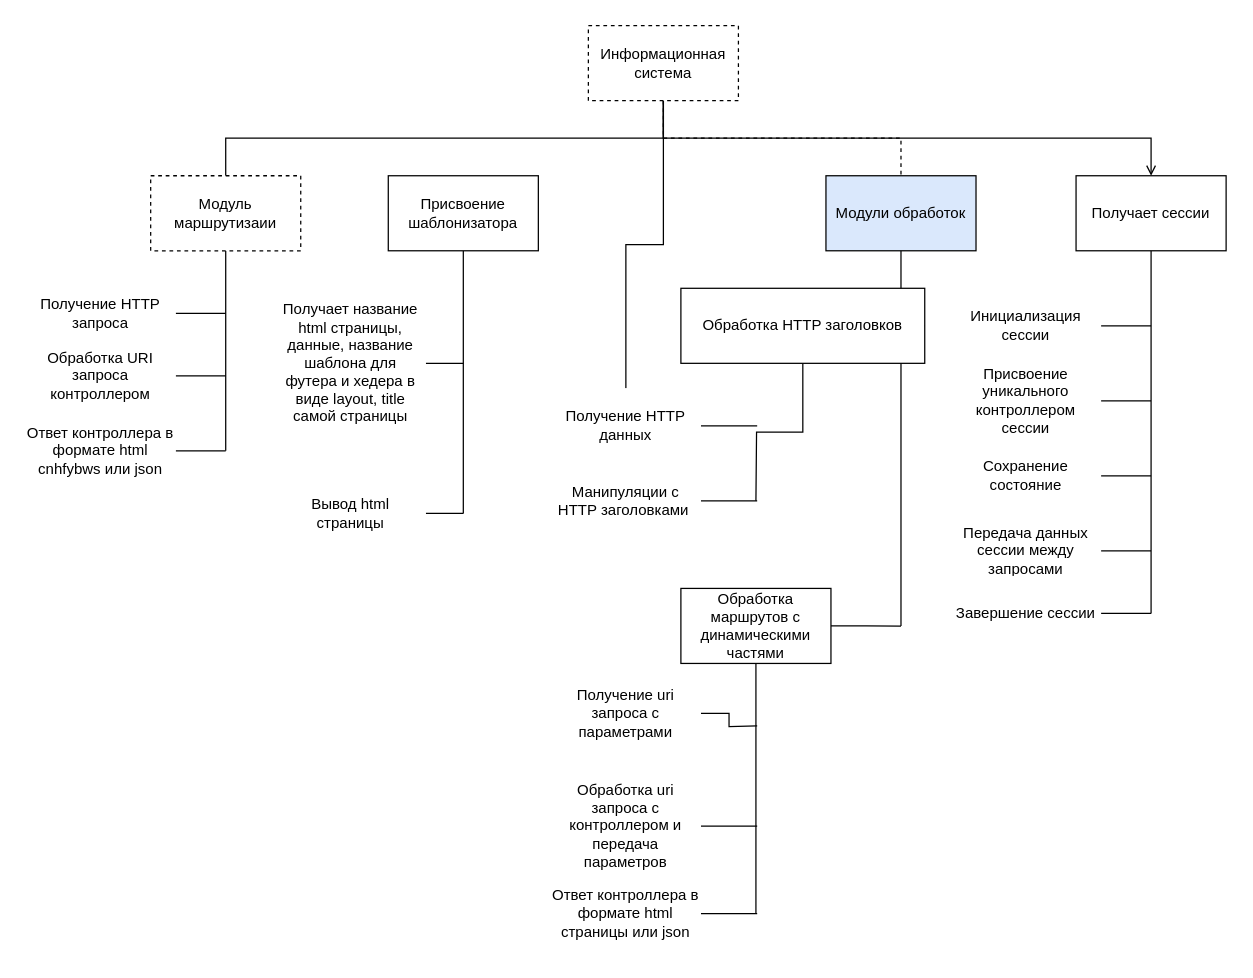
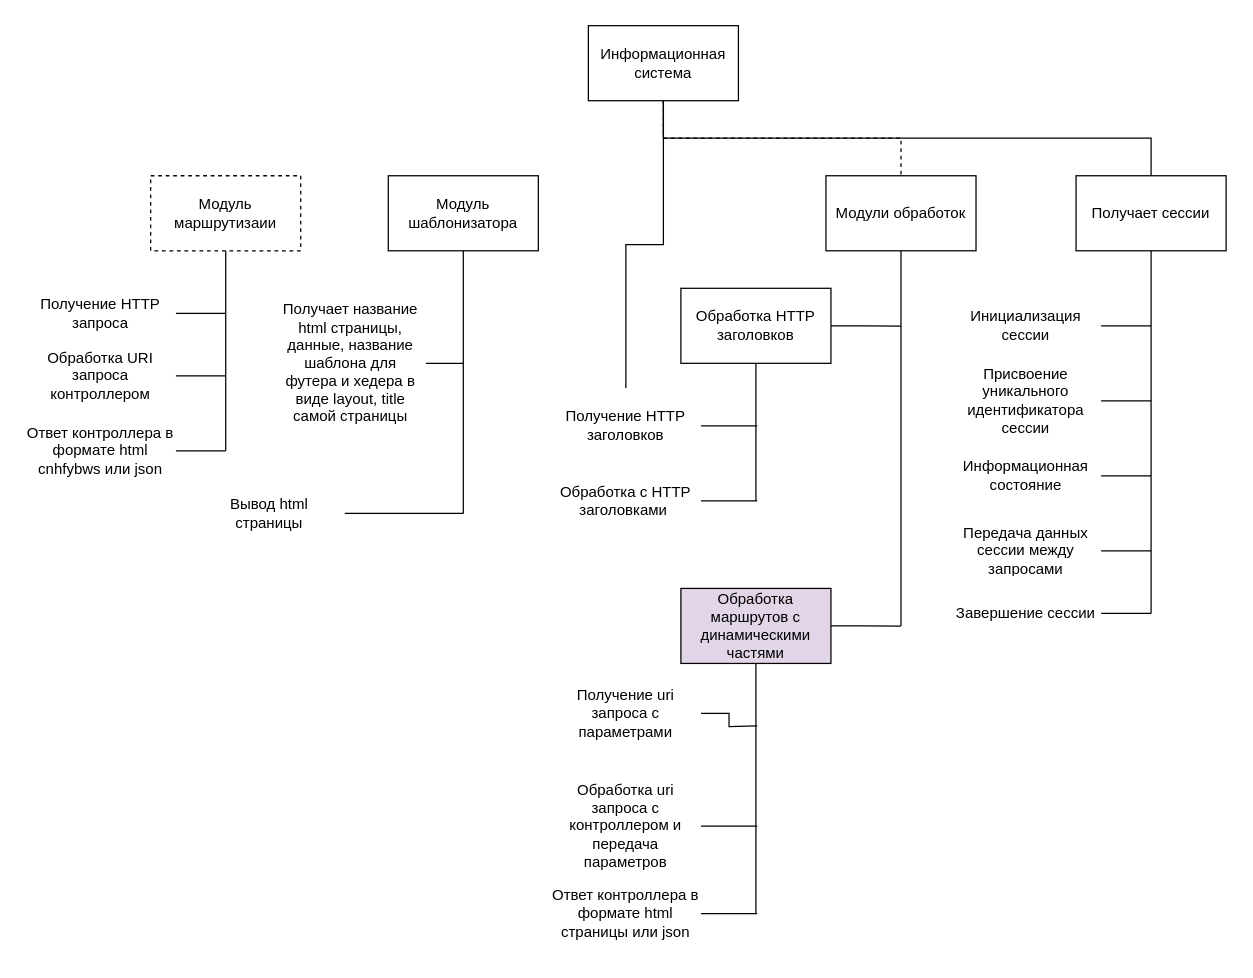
(663, 63) -> (663, 63)
(425, 138) -> none
(1151, 169) -> (1151, 170)
(463, 213) -> (463, 213)
(901, 213) -> (901, 213)
(803, 326) -> (756, 326)
(1026, 401) -> (1026, 401)
(626, 426) -> (626, 426)
(1026, 476) -> (1026, 476)
(626, 501) -> (626, 501)
(351, 513) -> (269, 513)
(756, 626) -> (756, 626)
